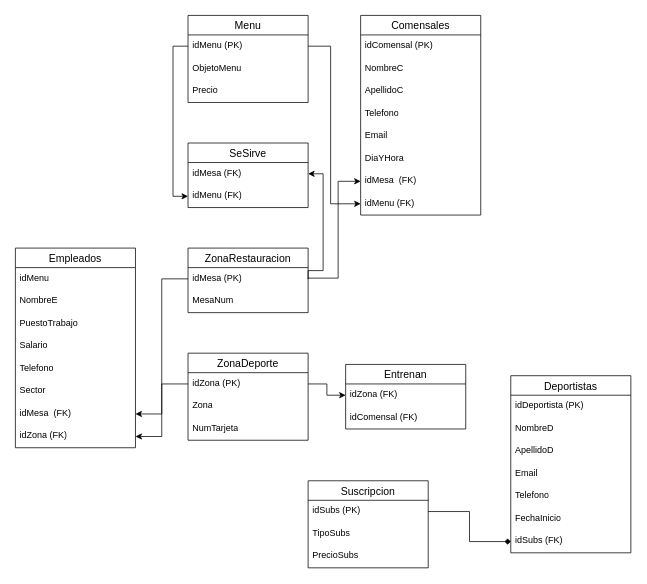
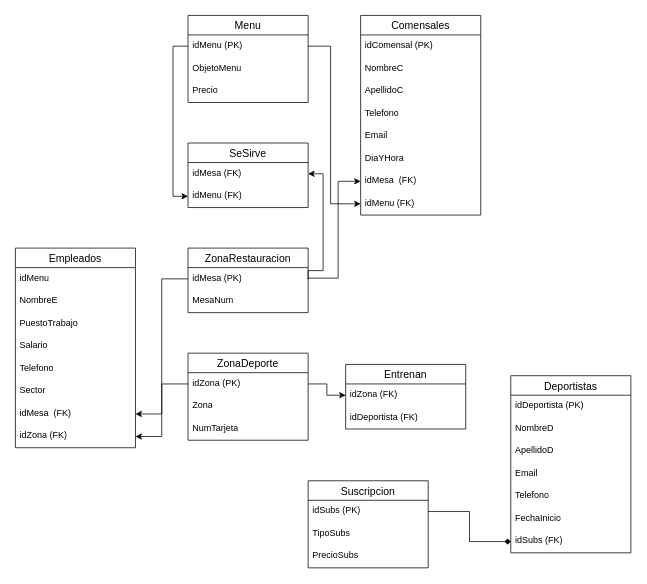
(384, 417) -> (389, 417)
